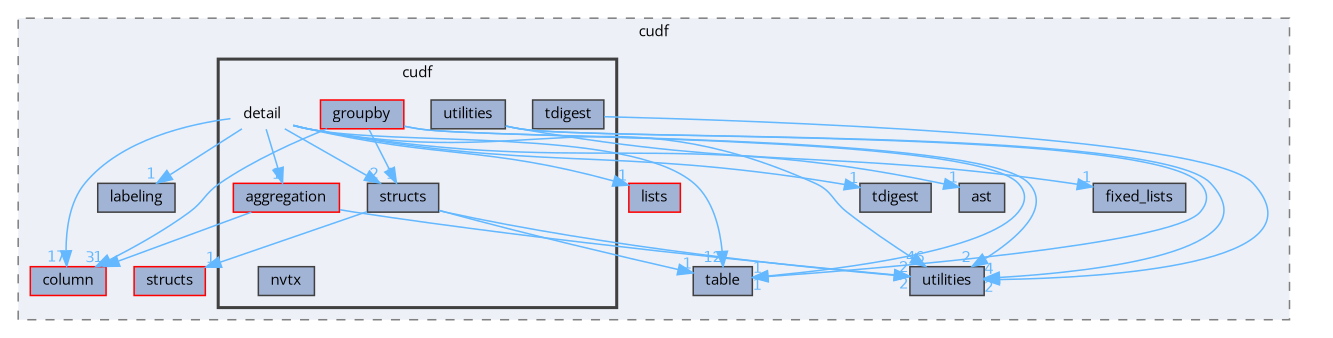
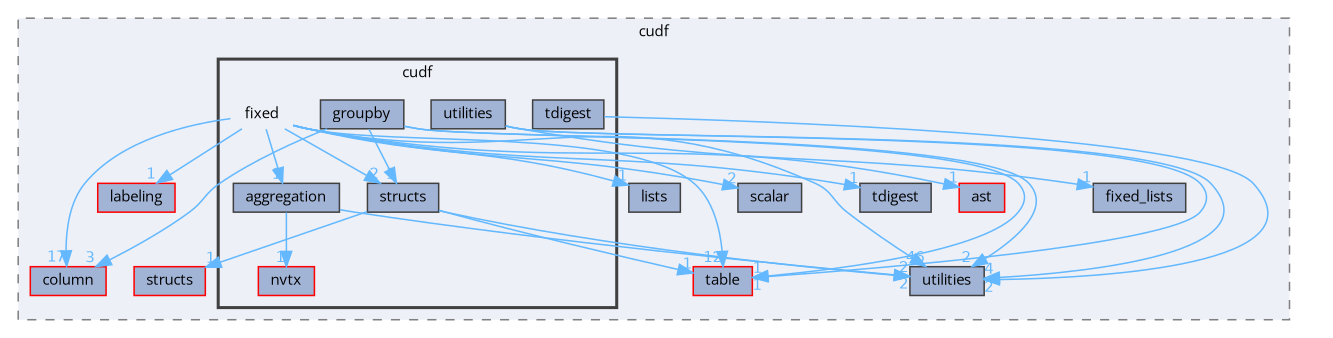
(262, 114) -> (262, 114)
(362, 114) -> (362, 114)
(136, 198) -> (136, 198)
(286, 198) -> (286, 198)
(655, 198) -> (655, 198)
none -> (770, 198)
(982, 198) -> (982, 198)
(185, 237) -> (286, 229)
(286, 281) -> (286, 281)
(723, 281) -> (723, 281)
